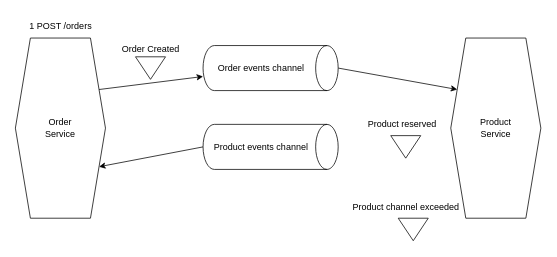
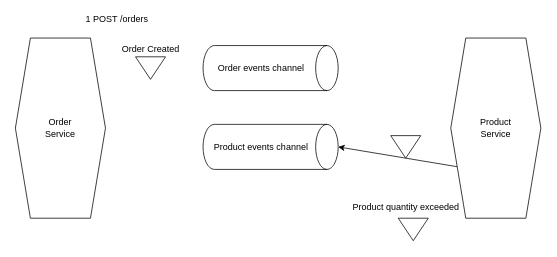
(60, 27) -> (117, 19)
(395, 78) -> none
(148, 83) -> none
(402, 124) -> none
(154, 156) -> none
none -> (400, 157)
(406, 207) -> (406, 207)
